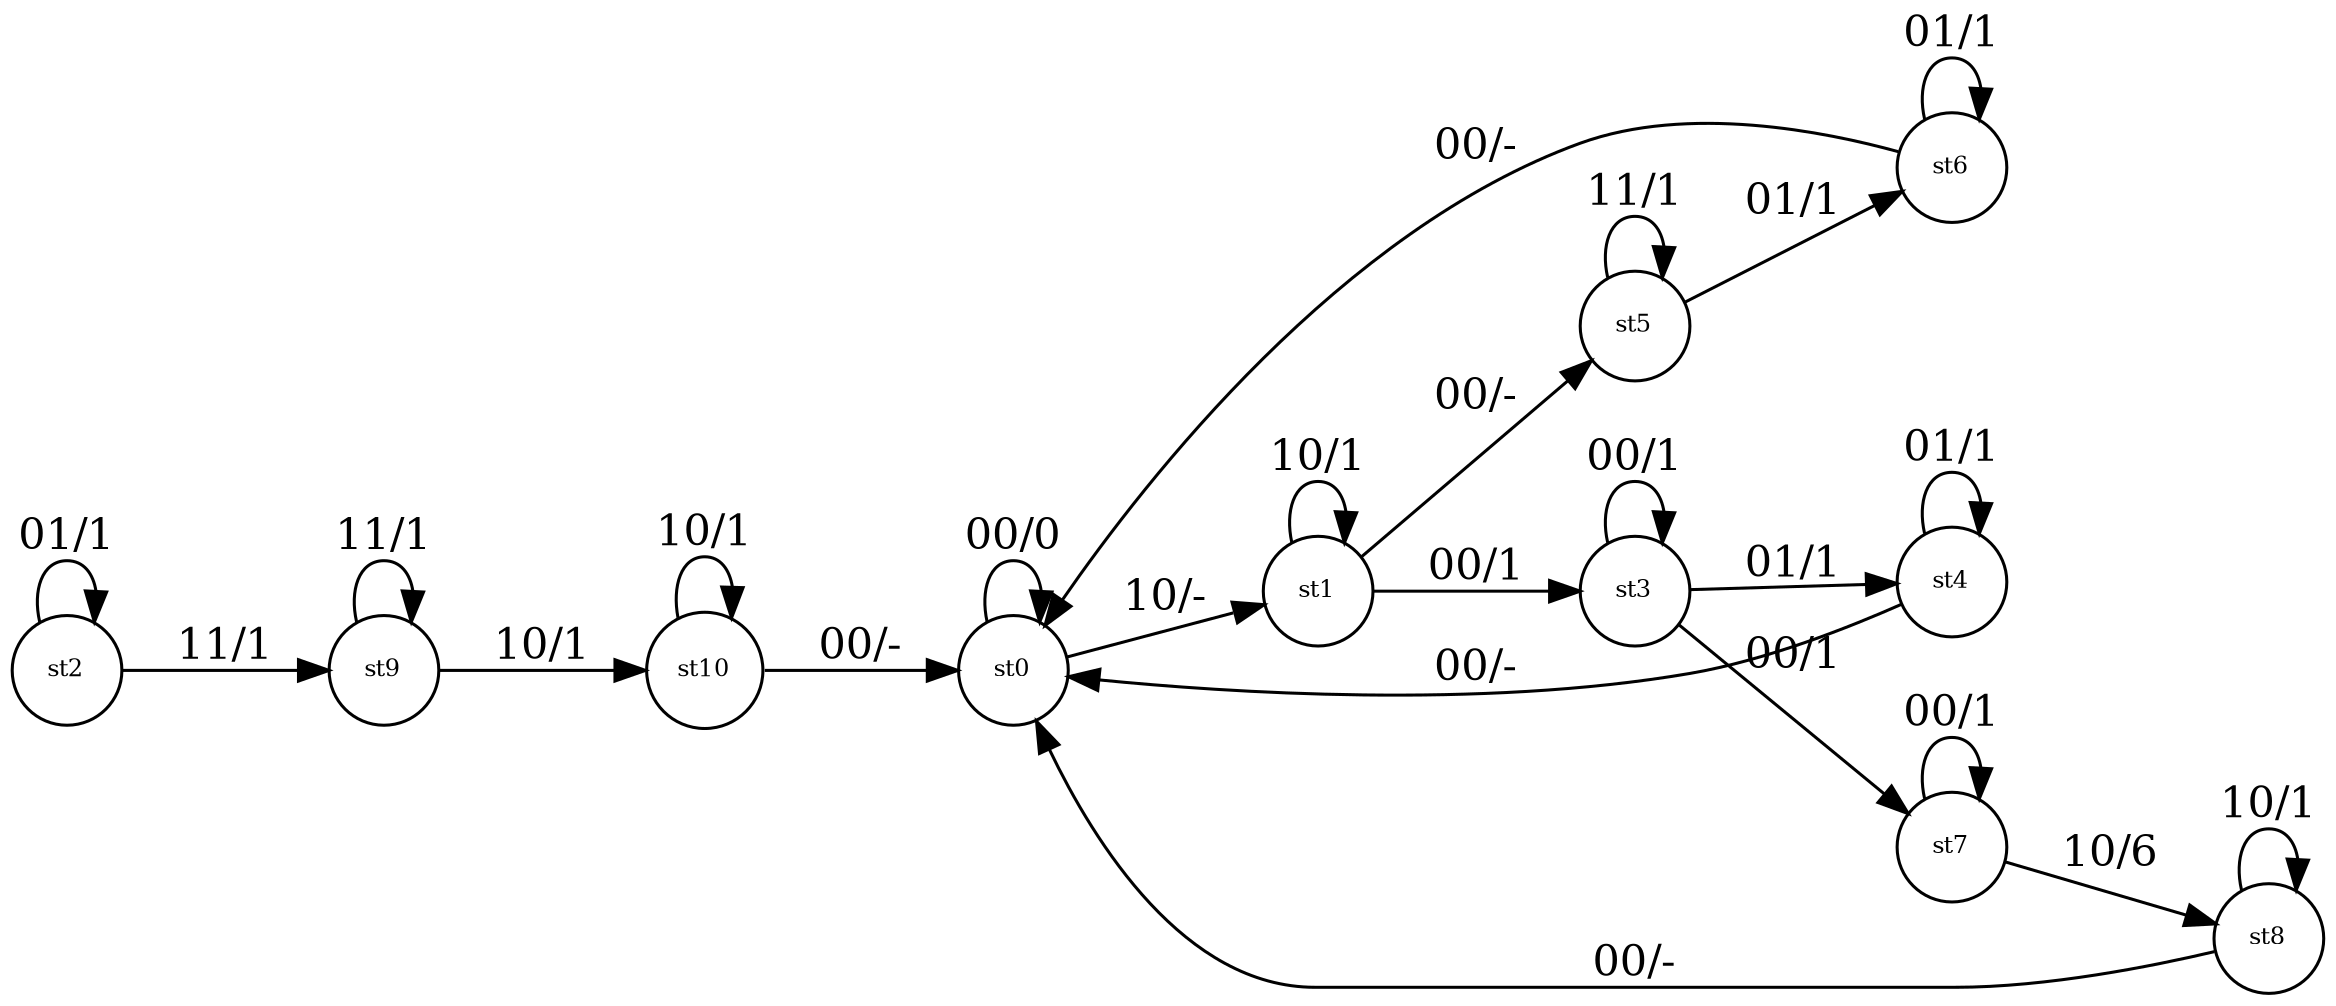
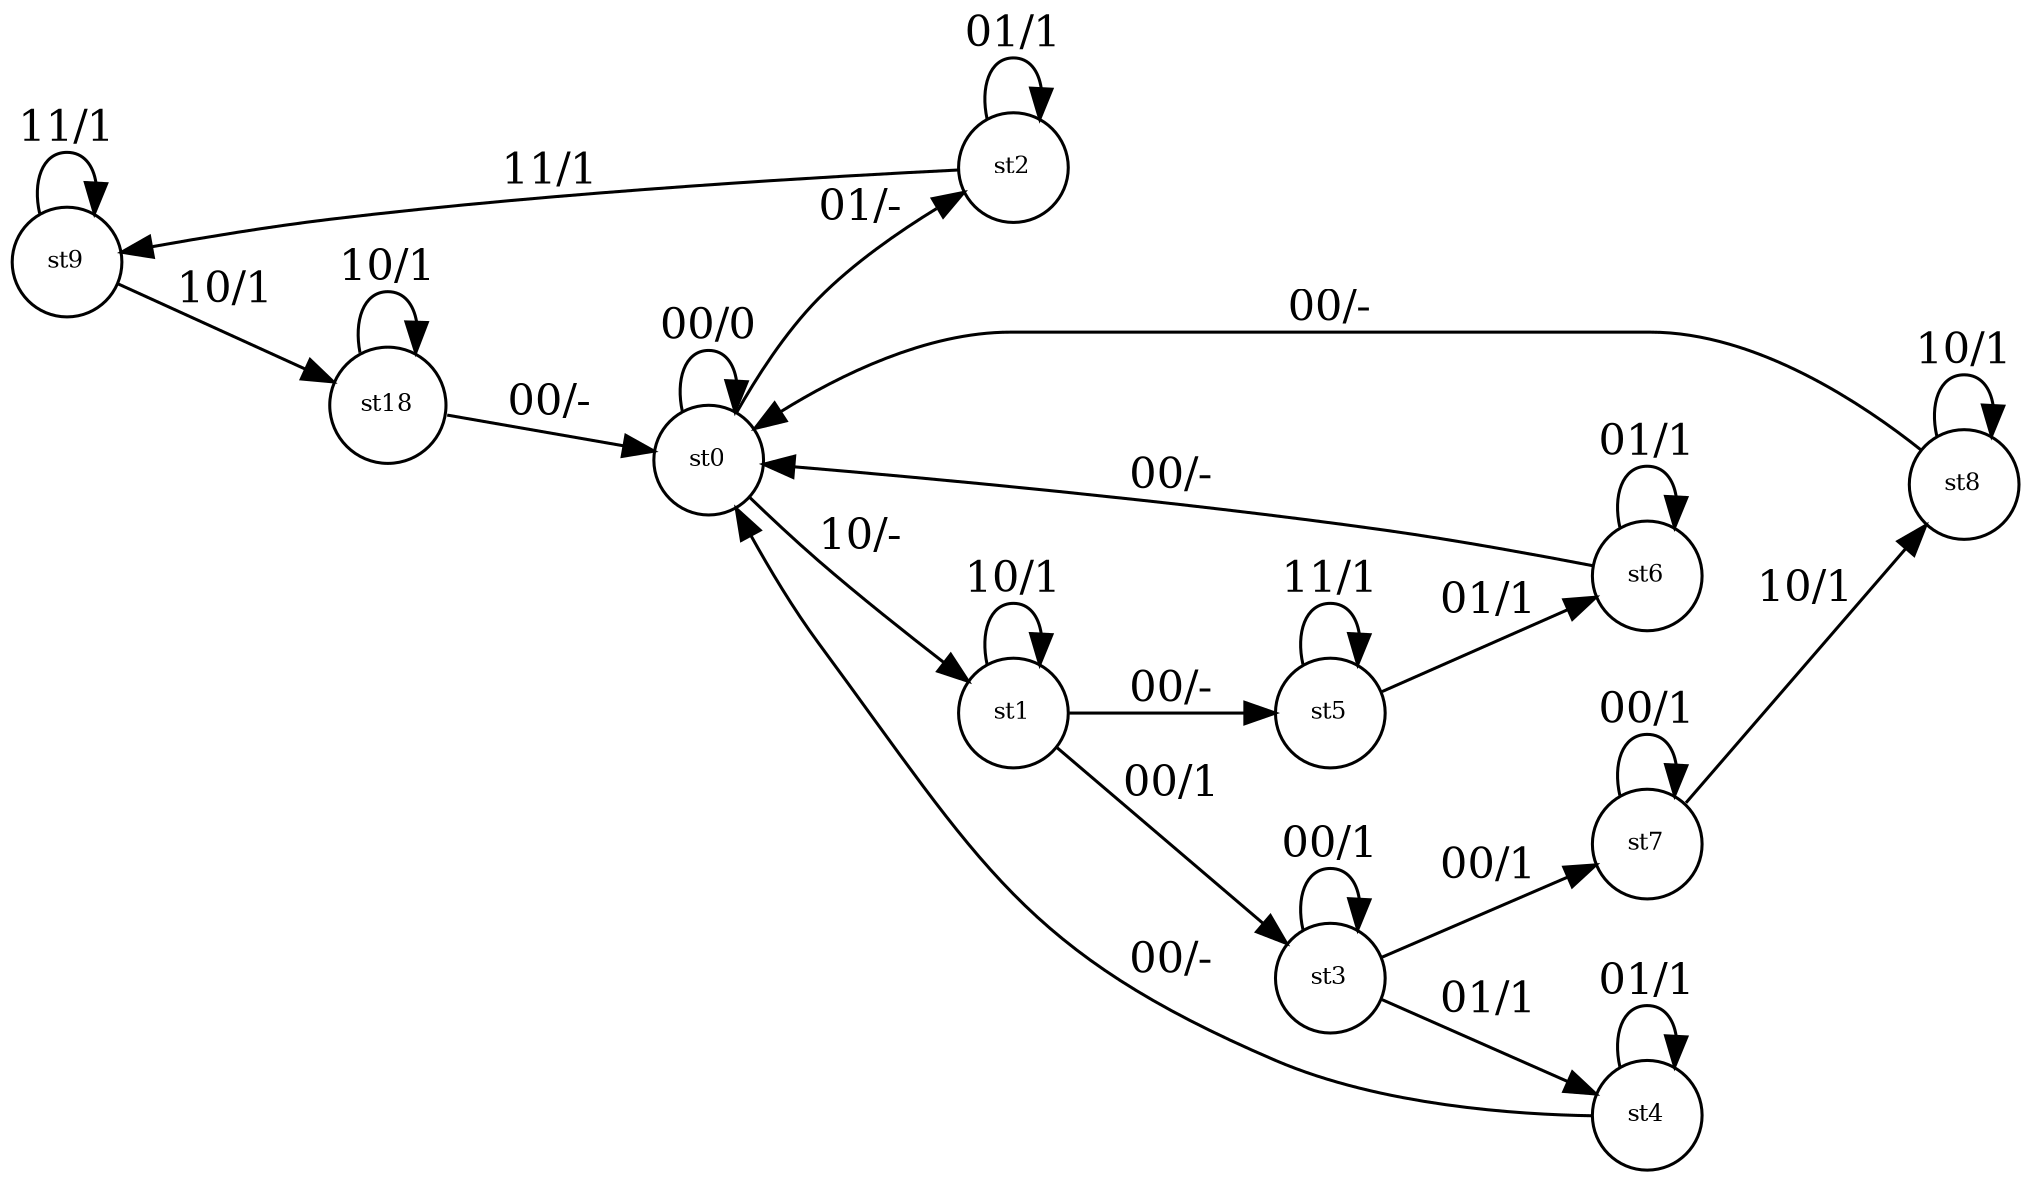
none -> (821, 296)
(705, 670) -> (388, 405)
(2110, 855) -> (1806, 590)
